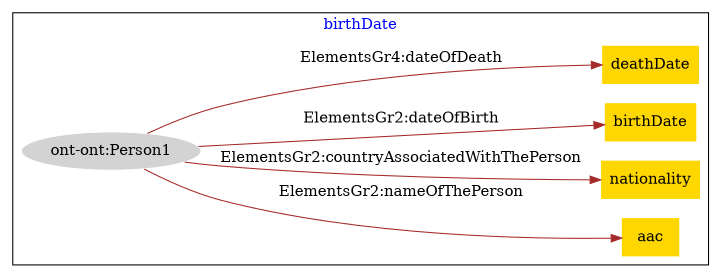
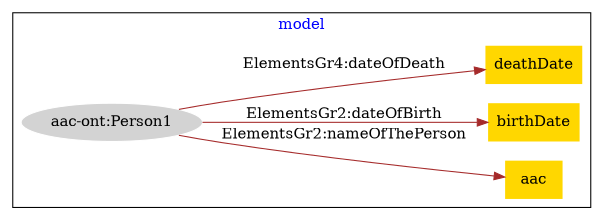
(361, 25) -> (302, 25)
(111, 151) -> (112, 122)
(651, 180) -> none
